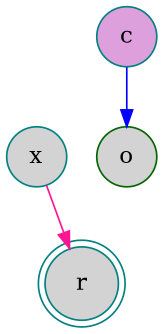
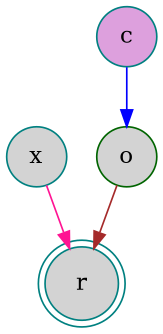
none -> (108, 209)
